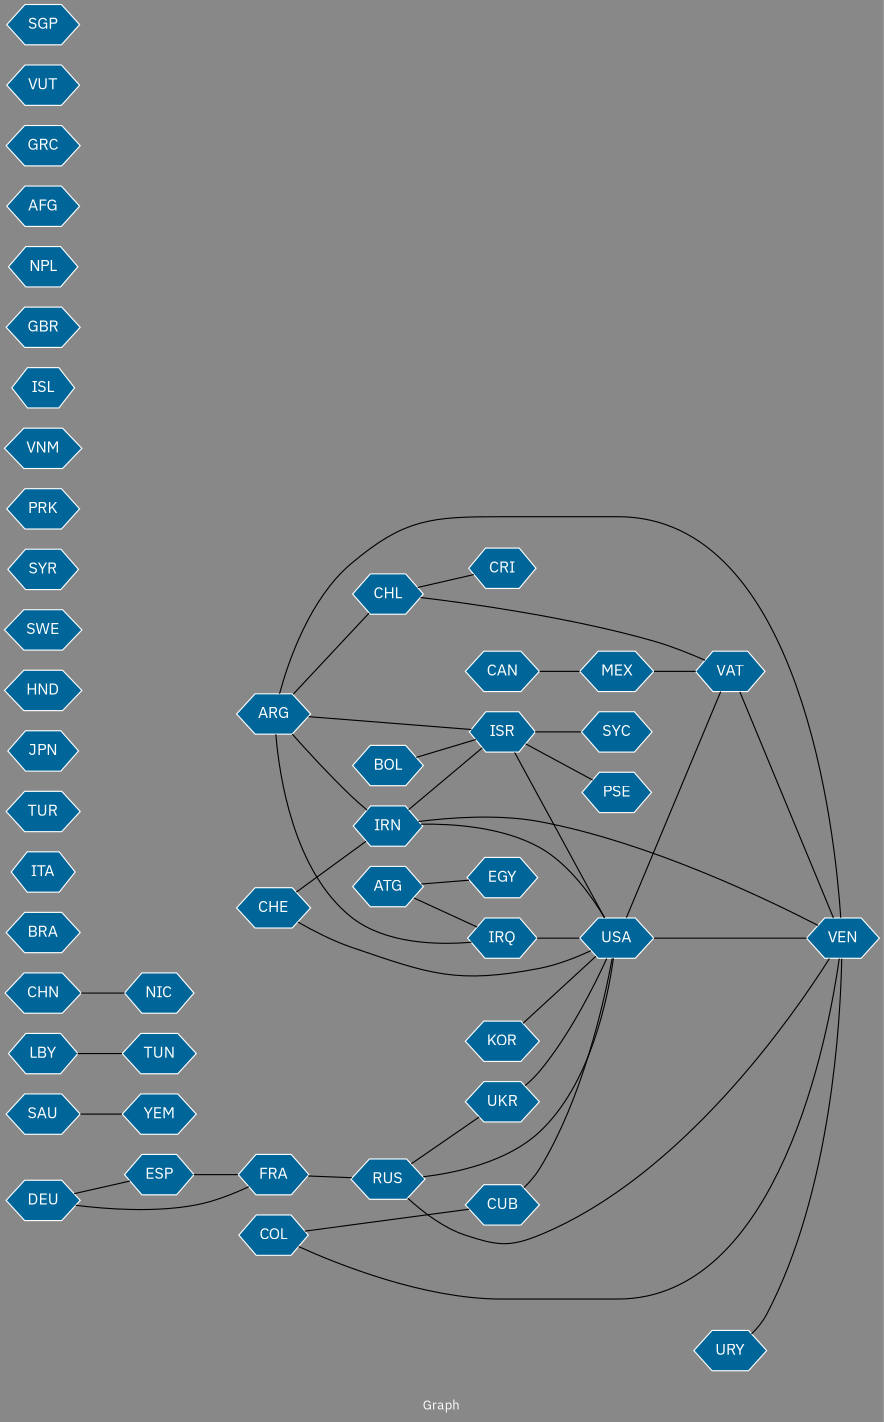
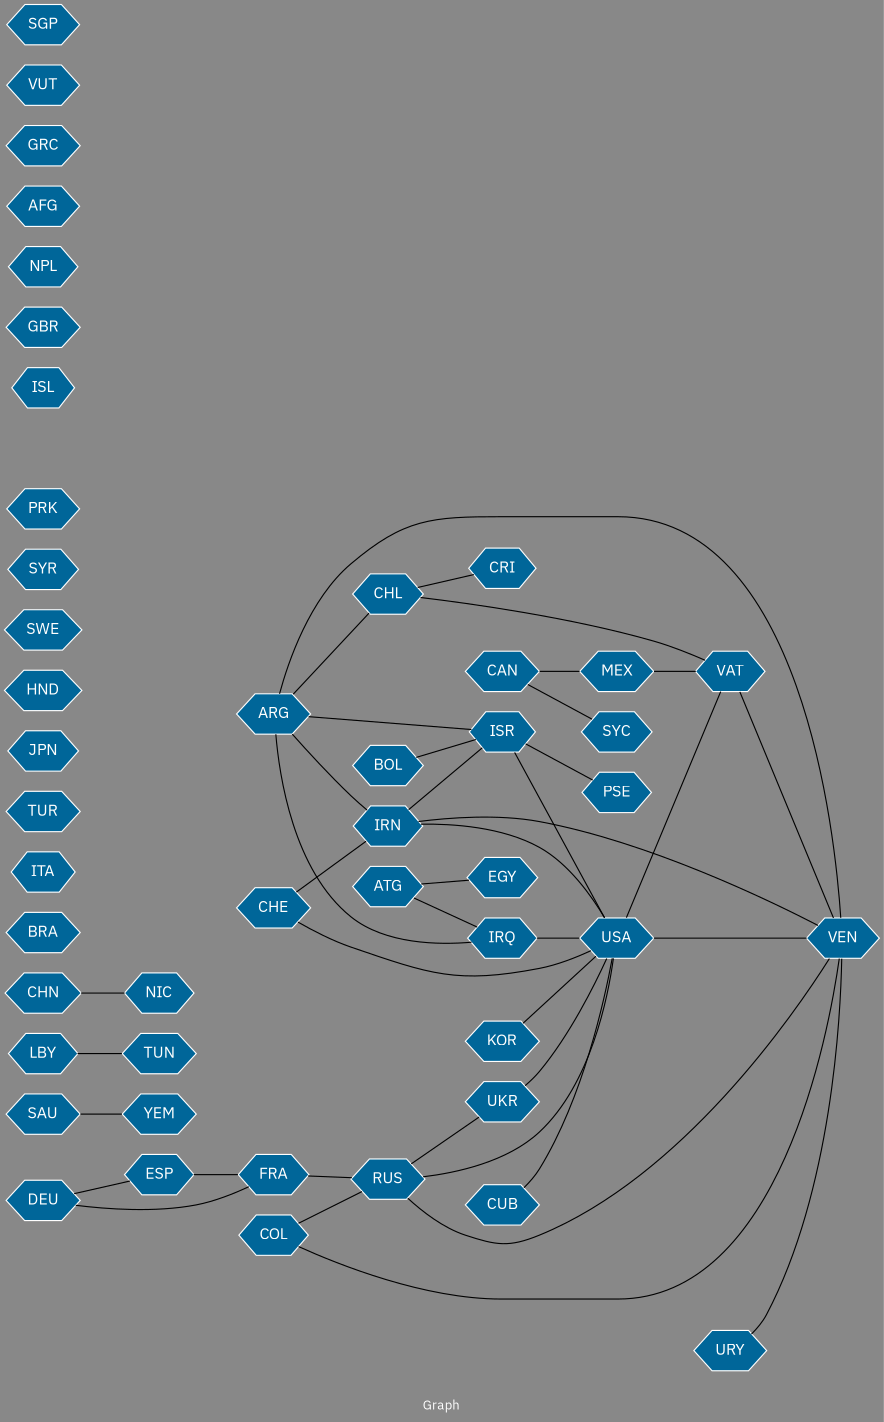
(43, 448) -> none
(558, 732) -> (560, 702)
(387, 1220) -> (330, 1207)
